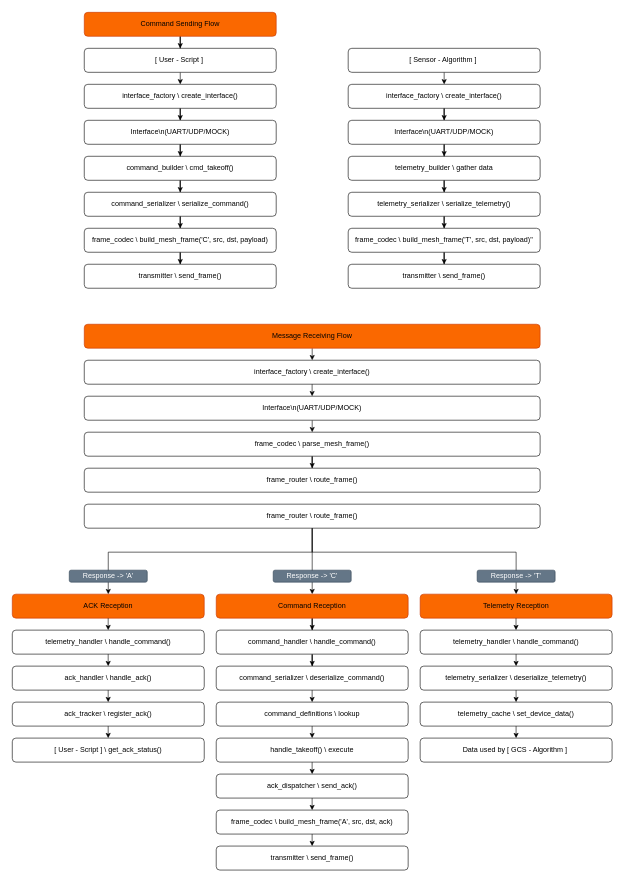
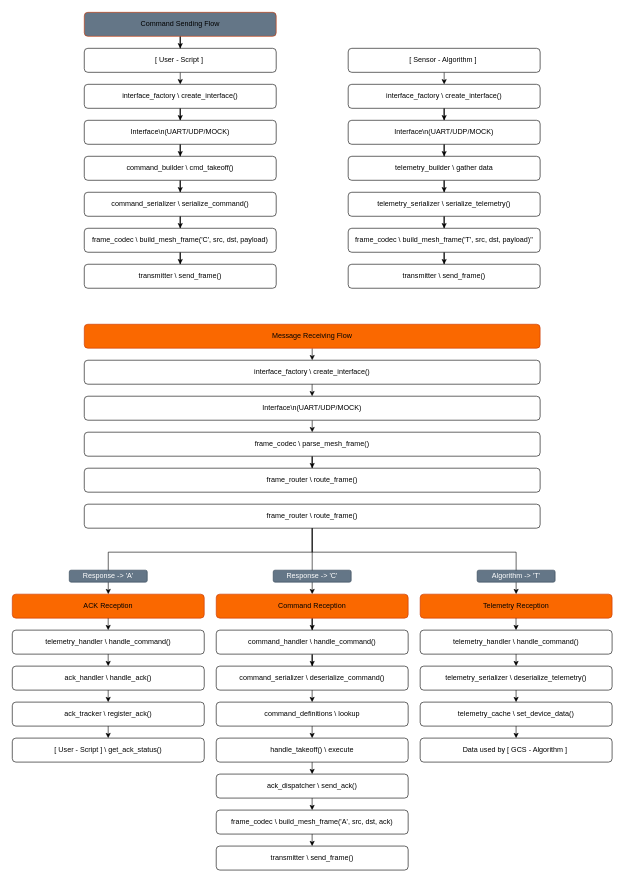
(180, 24) -> (180, 24)
(516, 576) -> (516, 576)
